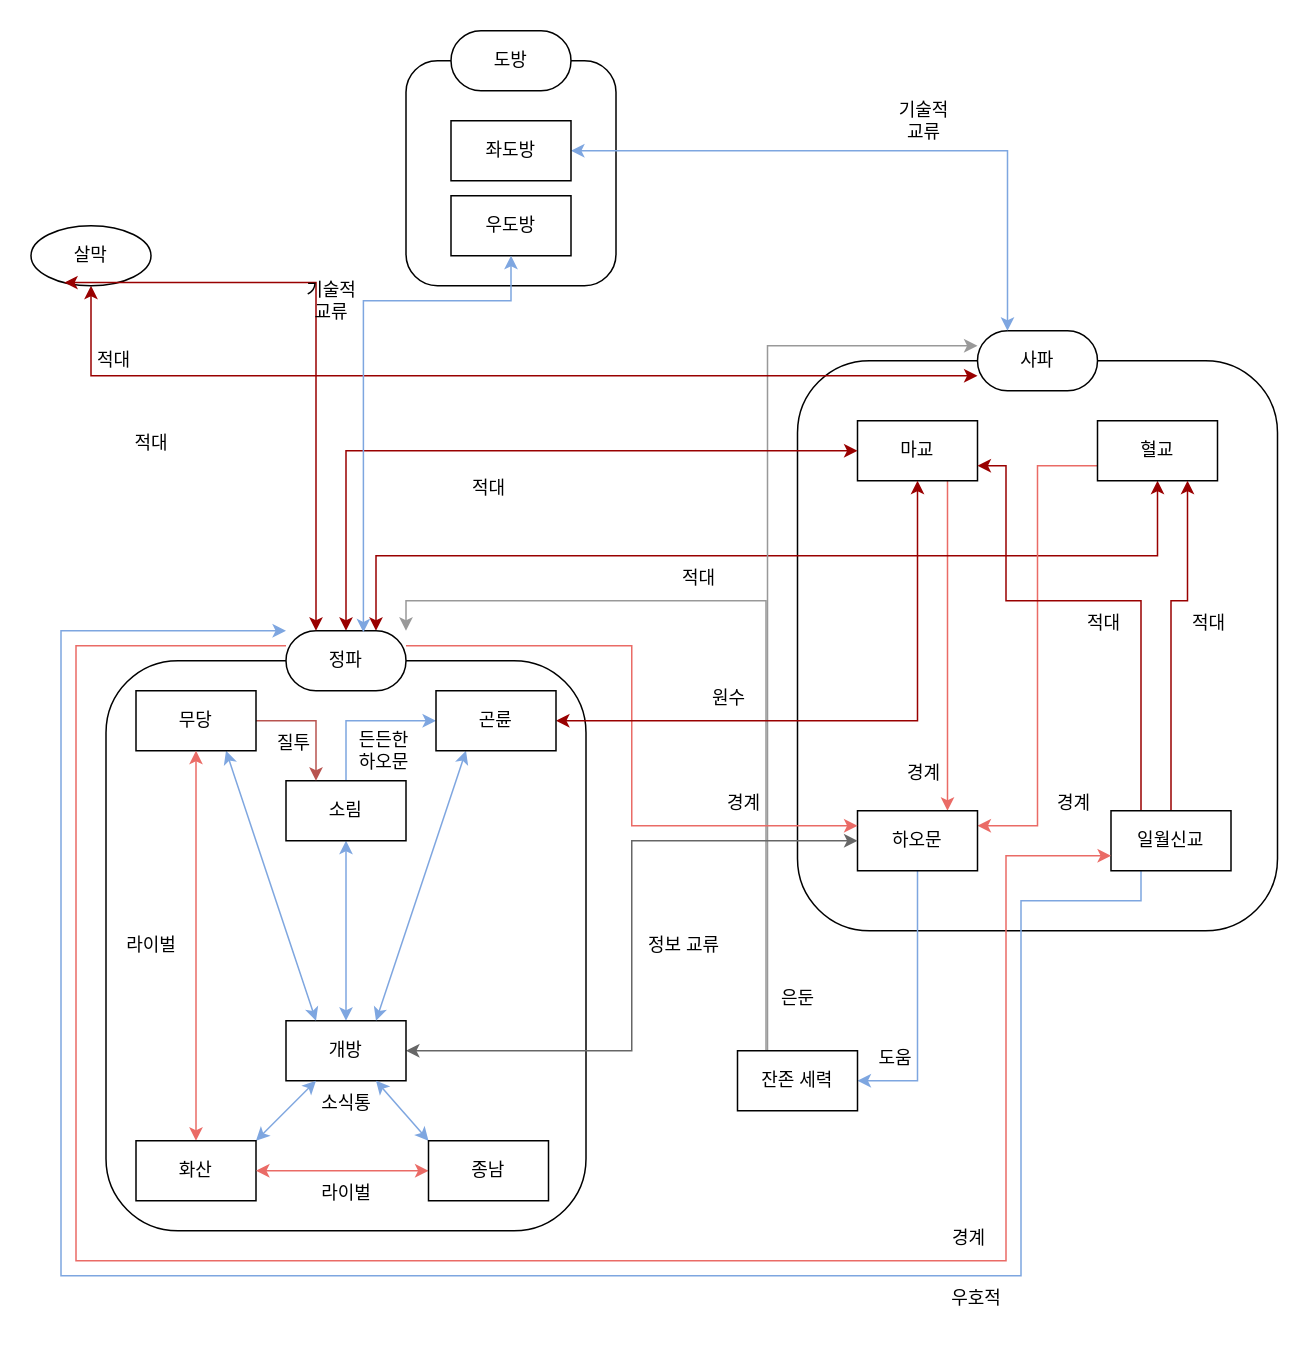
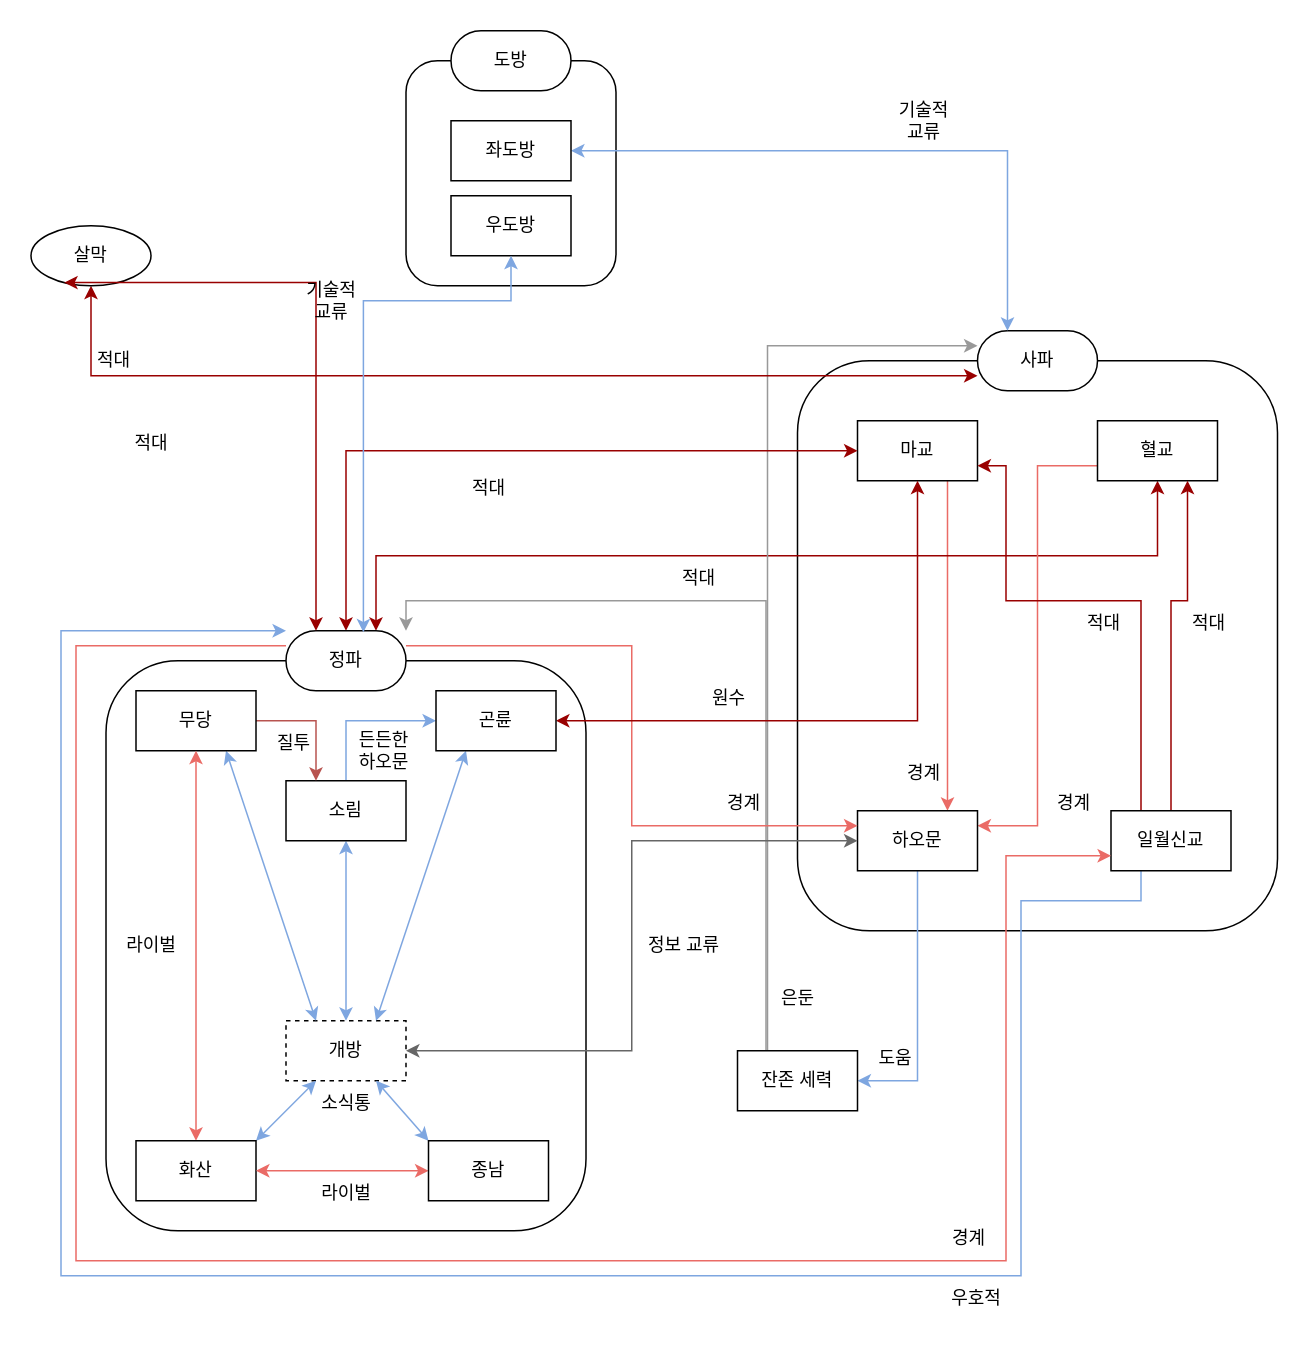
(346, 1051) -> (346, 1051)
